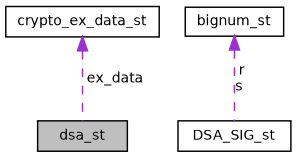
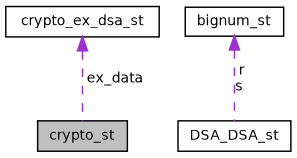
(82, 22) -> (82, 22)
(82, 136) -> (82, 136)
(234, 136) -> (234, 136)
